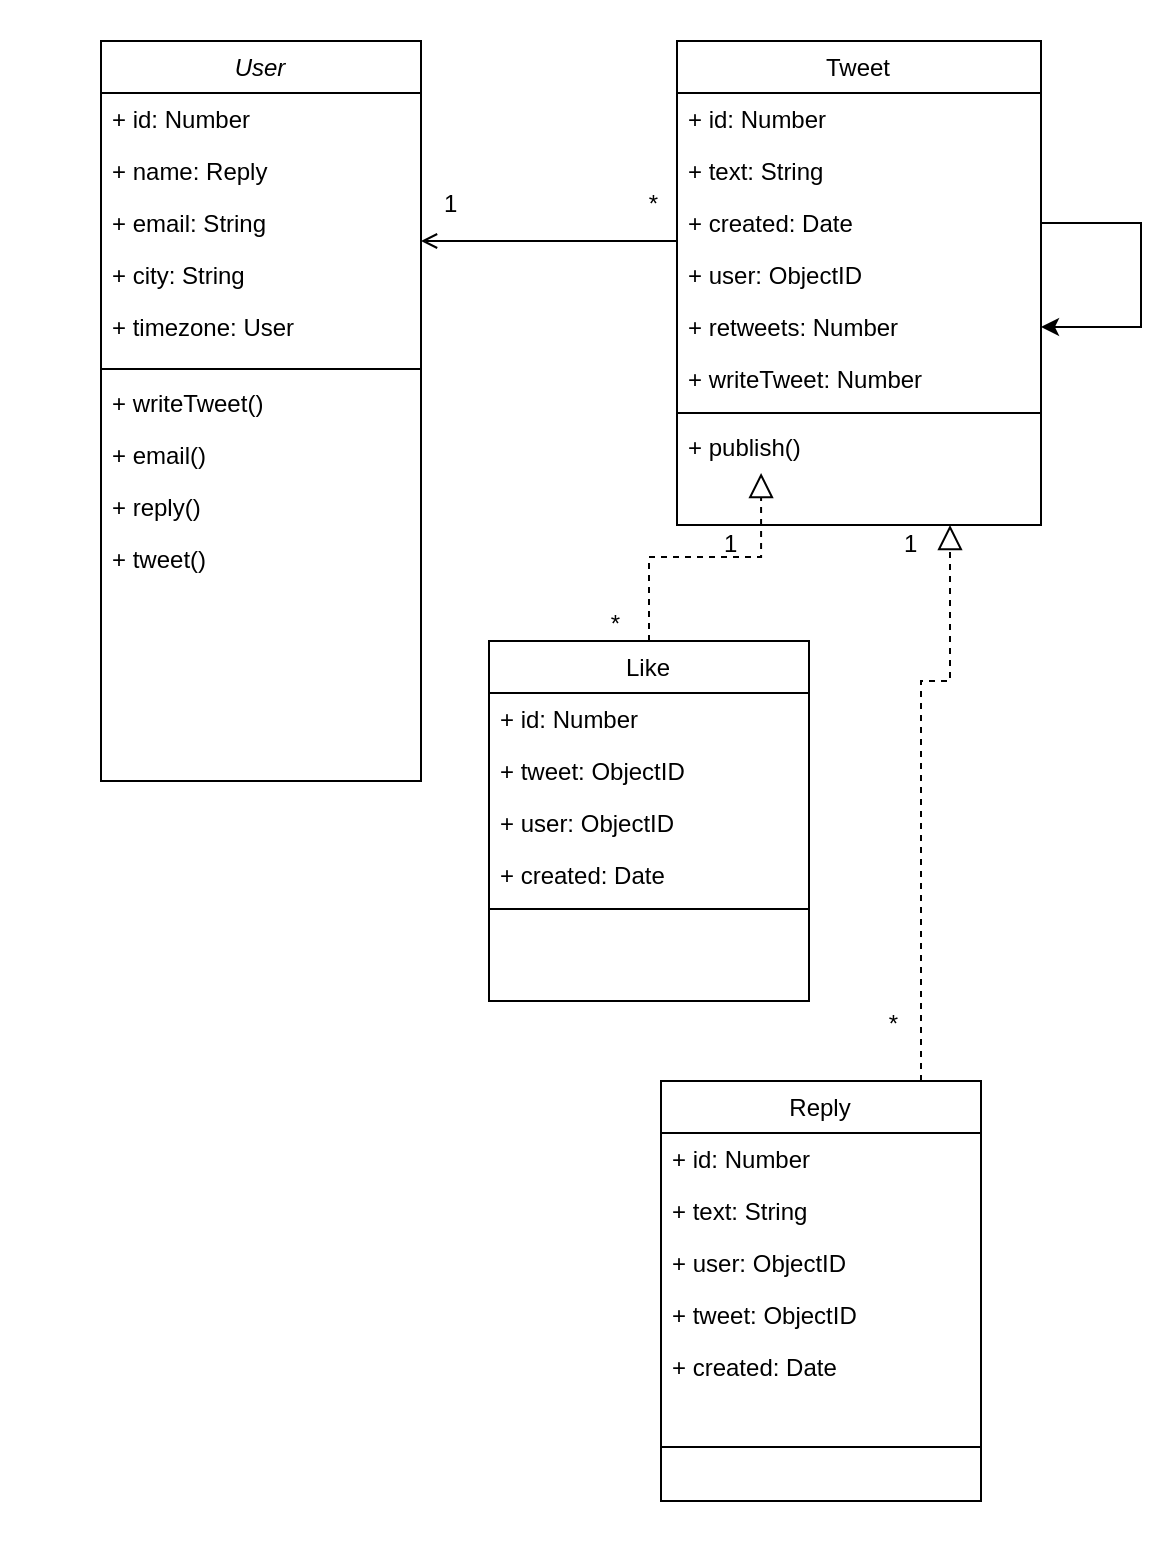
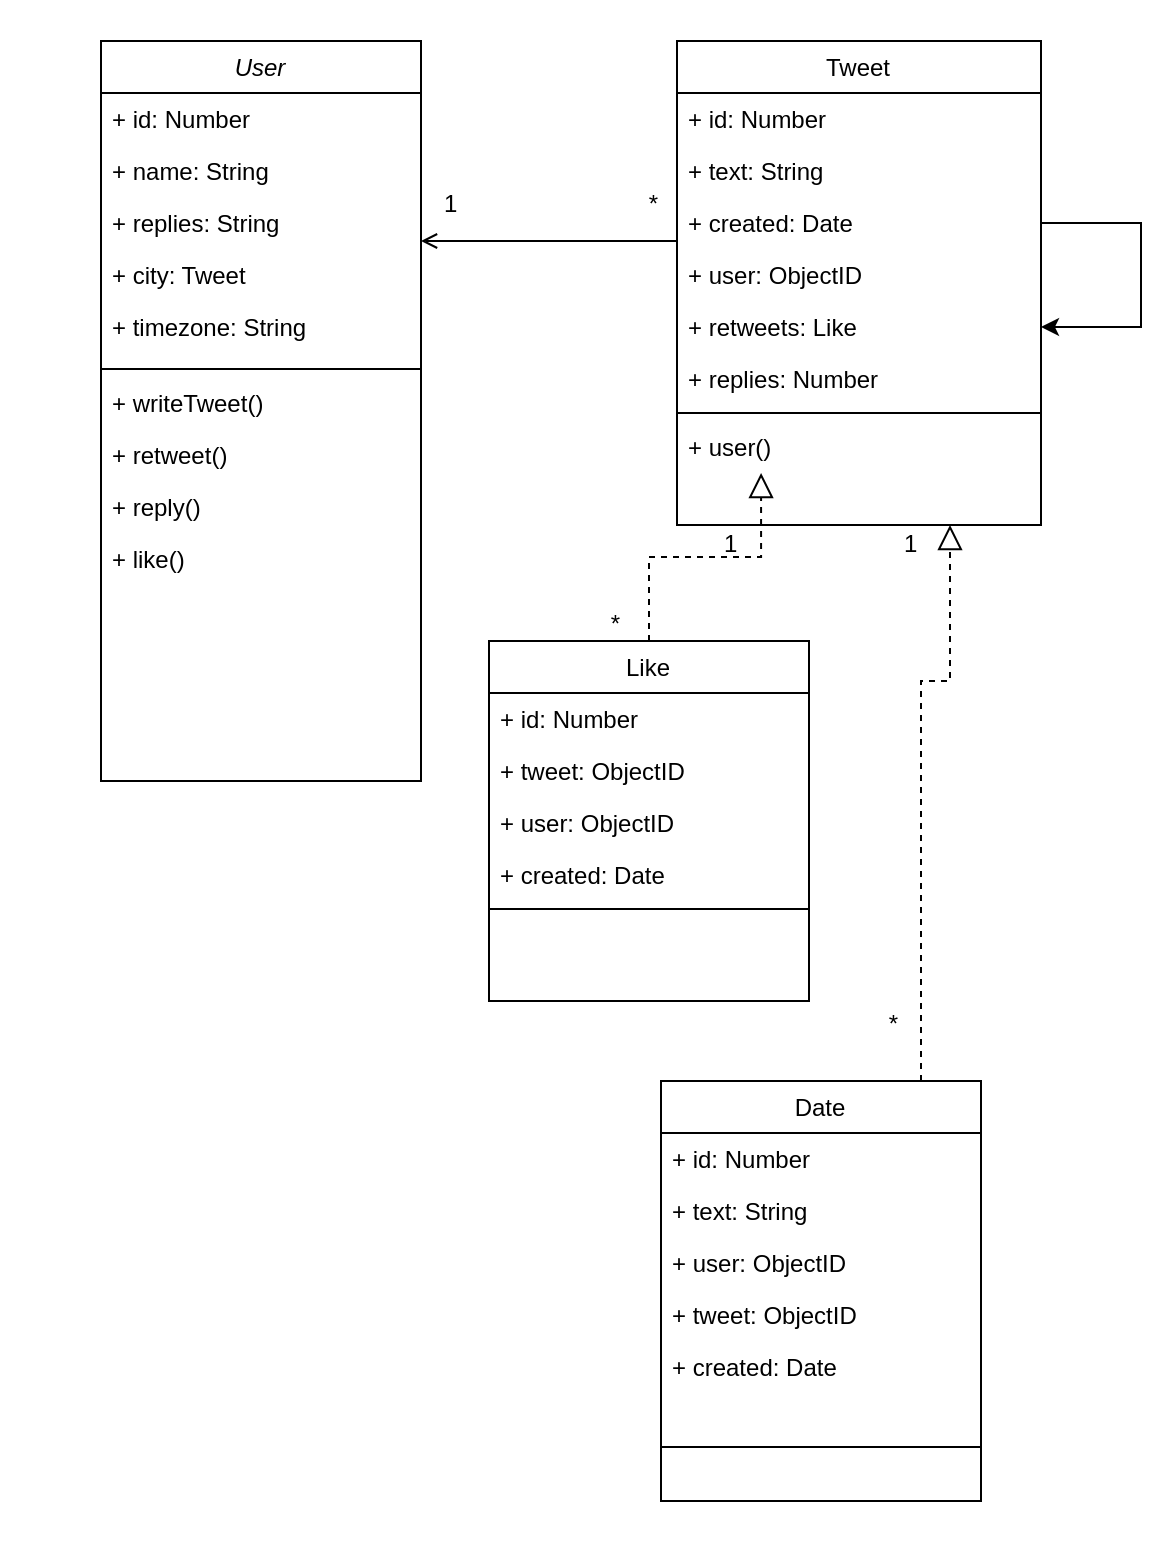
(187, 172) -> (194, 172)
(194, 224) -> (208, 224)
(190, 276) -> (187, 276)
(207, 328) -> (217, 328)
(800, 328) -> (783, 328)
(810, 380) -> (787, 380)
(753, 448) -> (739, 448)
(163, 456) -> (183, 456)
(169, 560) -> (156, 560)
(820, 1108) -> (820, 1108)
